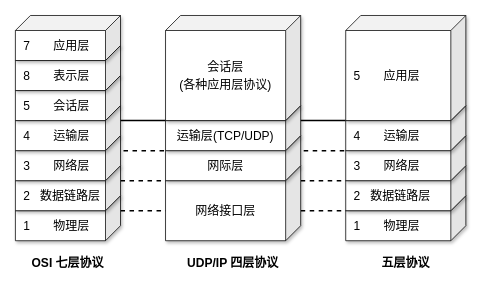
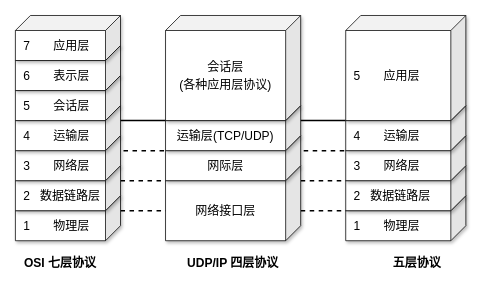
(47, 75) -> (47, 75)
(68, 263) -> (60, 263)
(405, 263) -> (417, 263)
